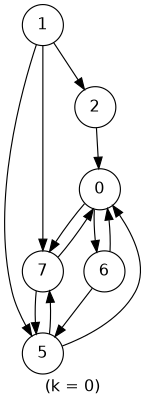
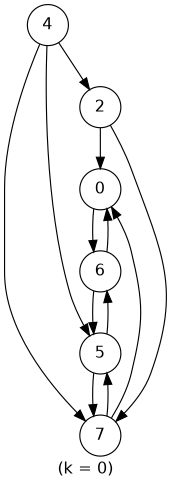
(43, 25) -> (48, 25)
(70, 222) -> (164, 269)
(132, 296) -> (108, 318)
